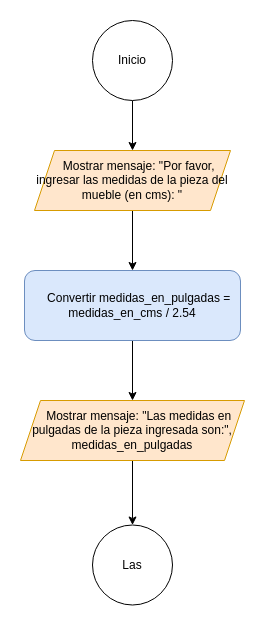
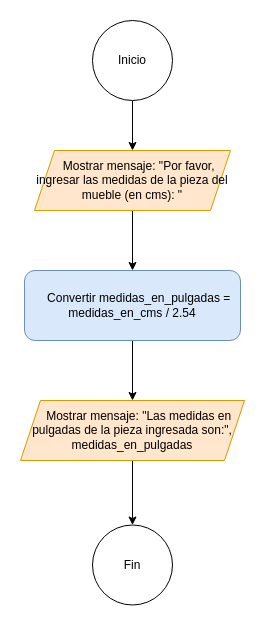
(133, 566) -> (133, 566)
